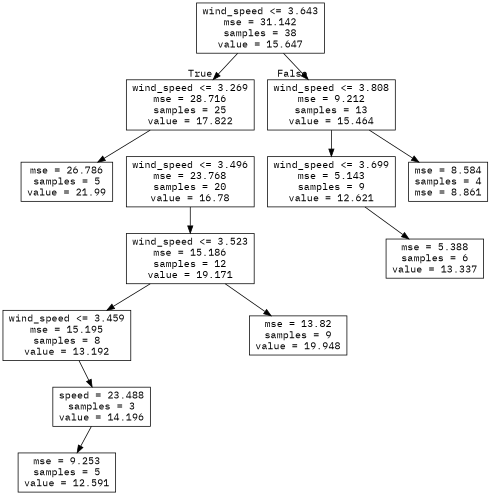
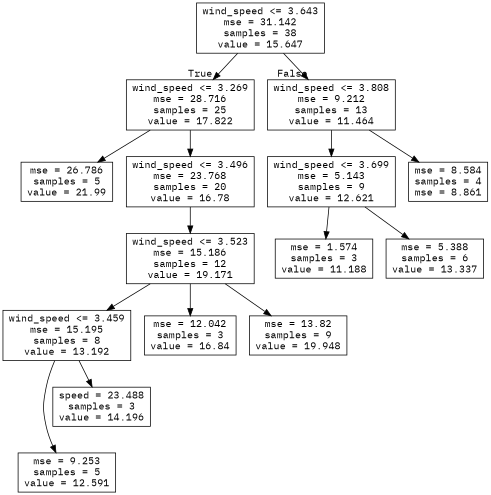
(331, 105) -> (331, 105)
none -> (190, 140)
none -> (324, 259)
none -> (190, 335)
(86, 436) -> (44, 403)
